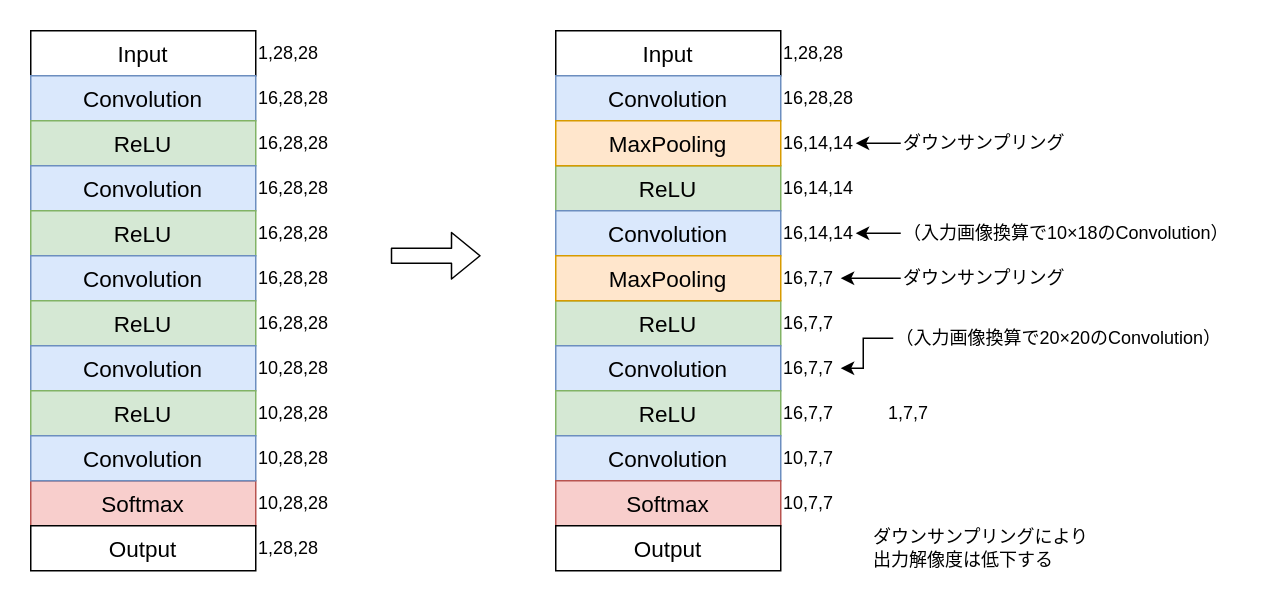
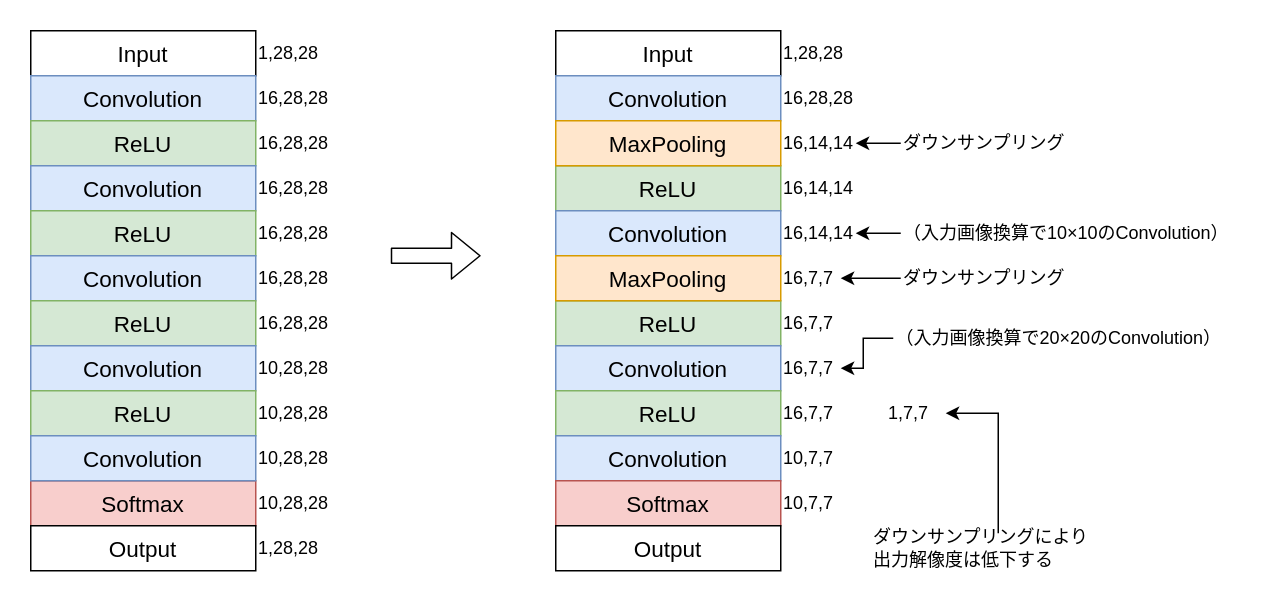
(1067, 233) -> (1067, 233)
none -> (998, 452)
